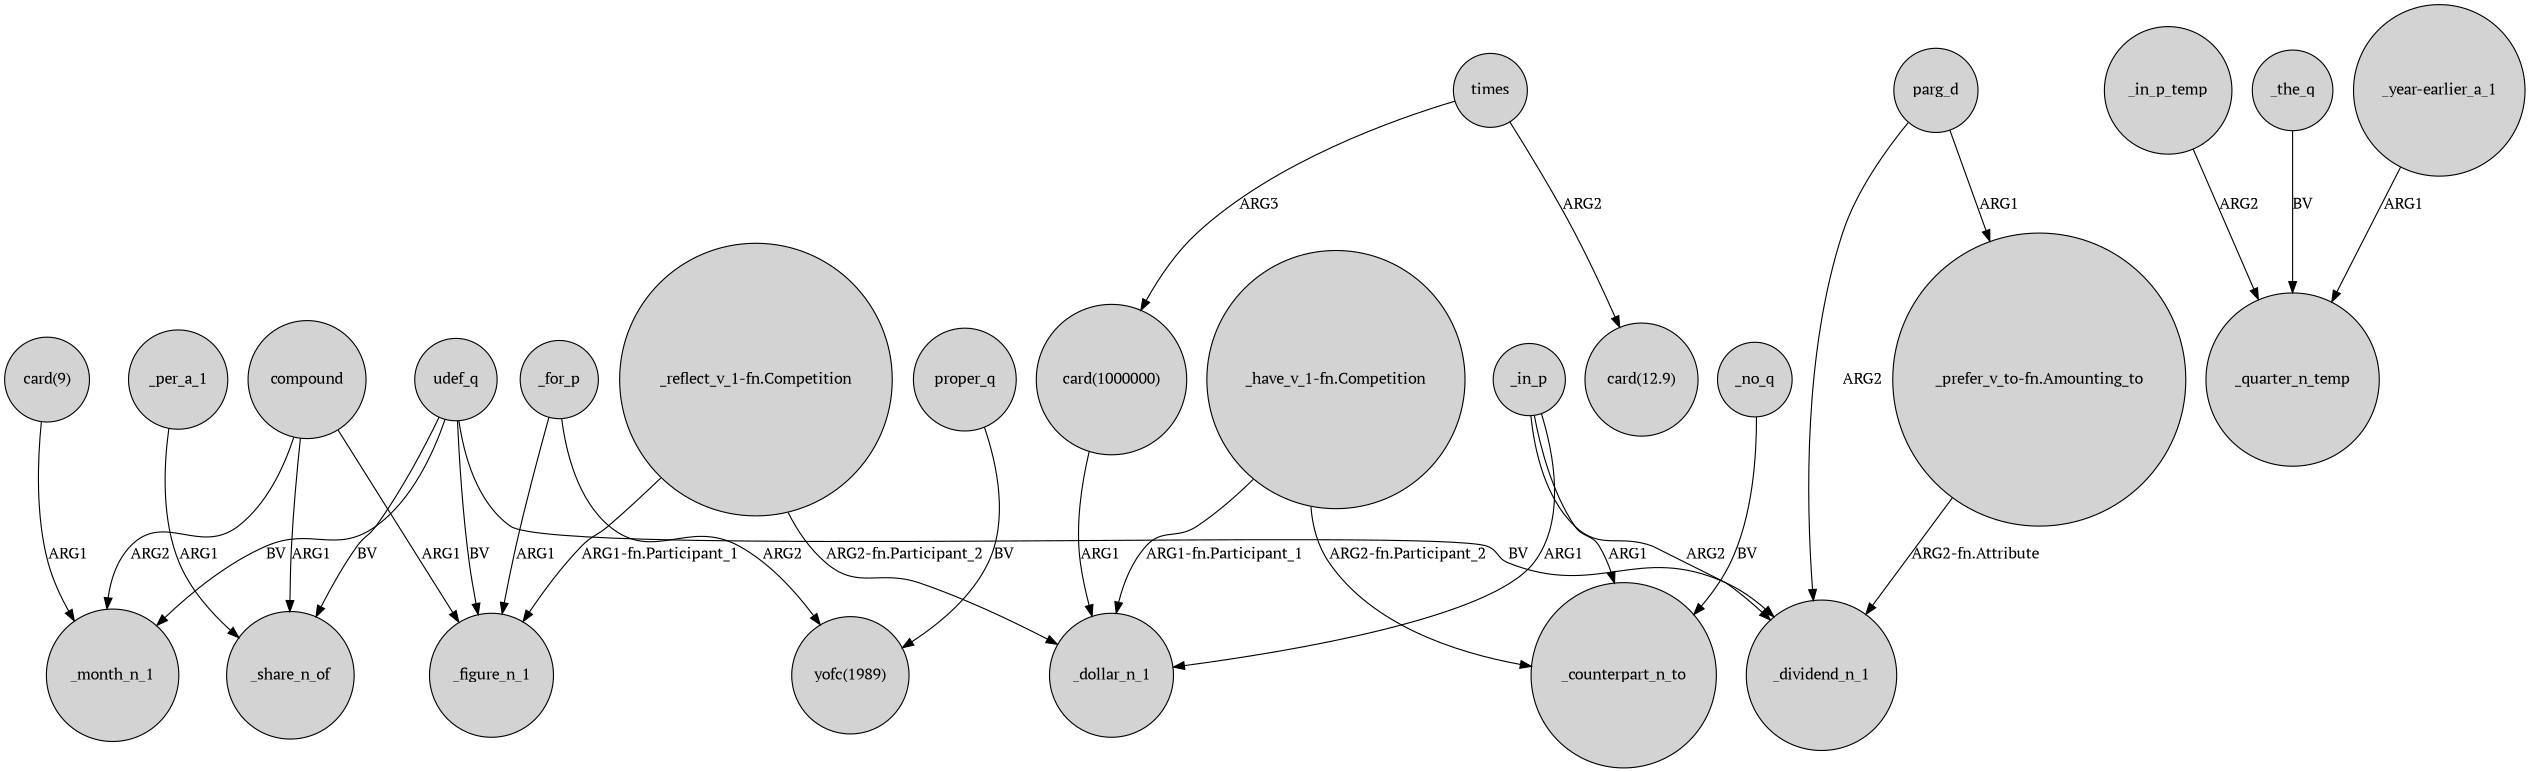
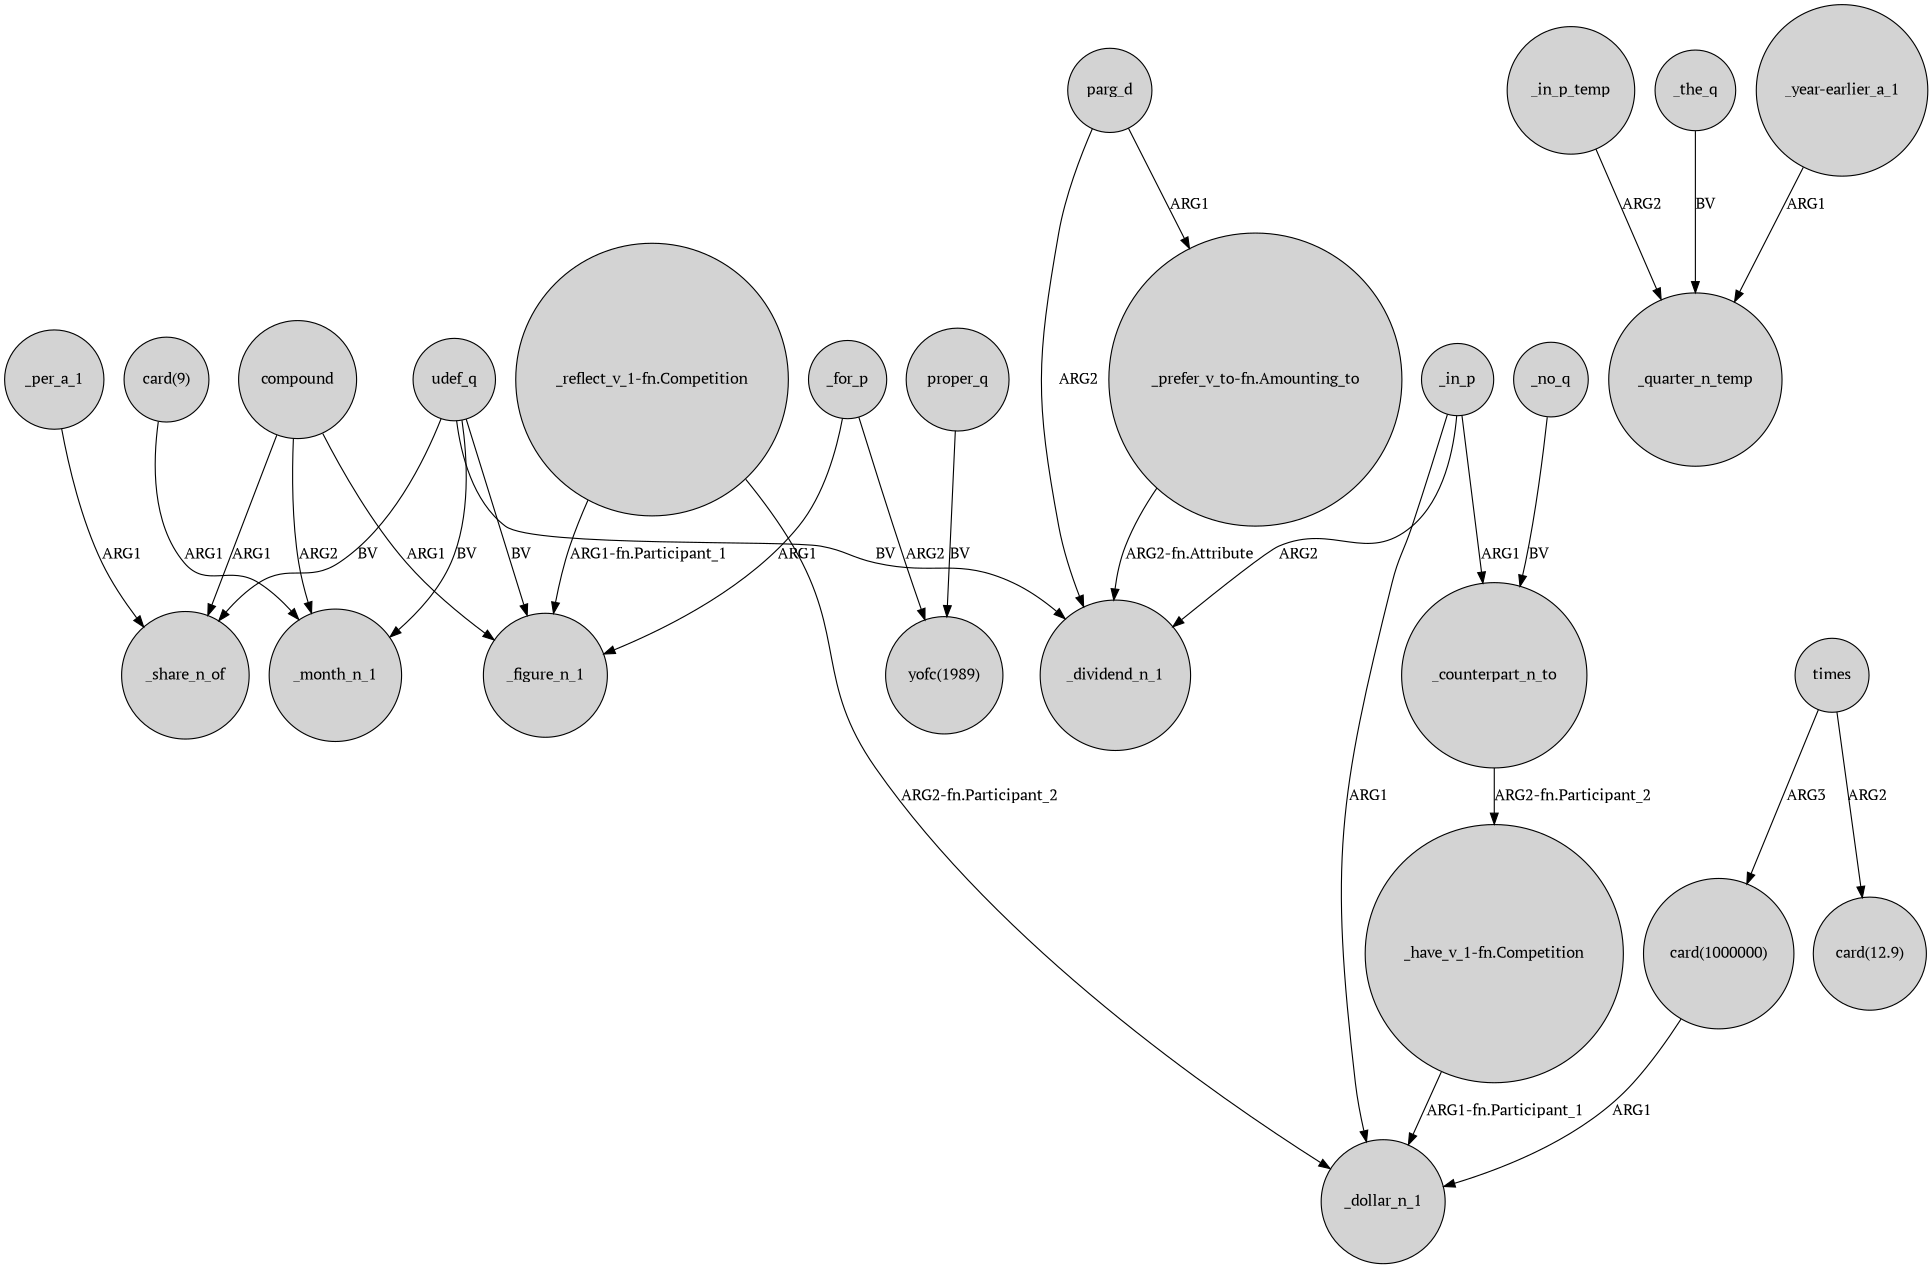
(1389, 617) -> (1494, 791)
